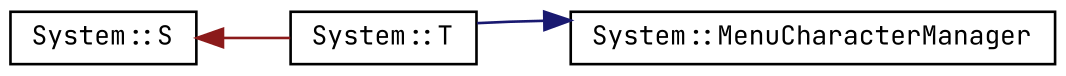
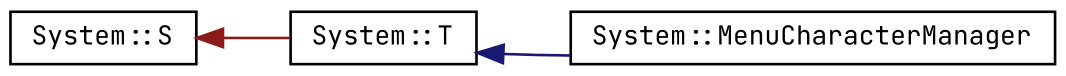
(510, 22) -> (537, 55)
